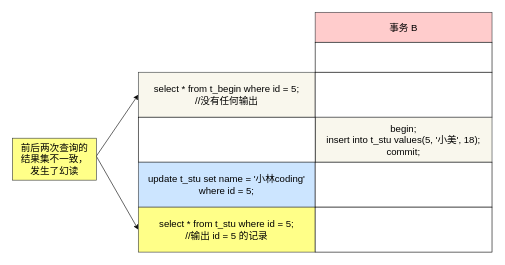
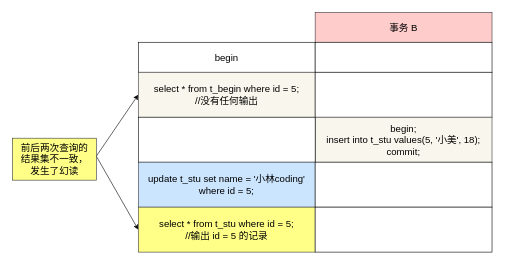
none -> (227, 57)
